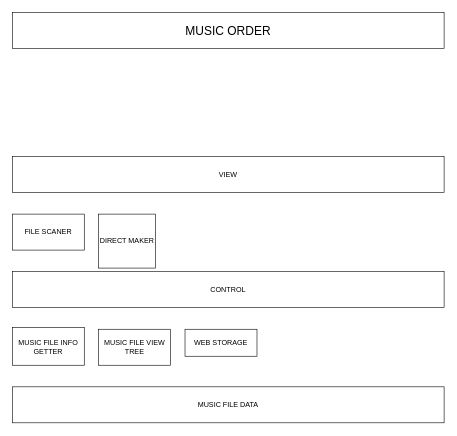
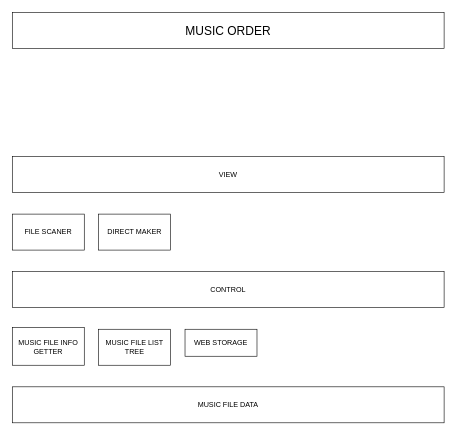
(127, 241) -> (135, 232)
(135, 347) -> (135, 347)
